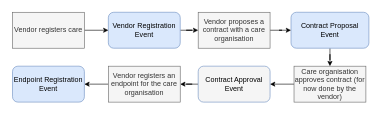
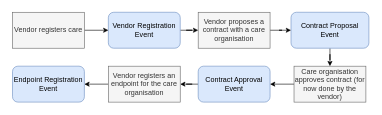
(234, 84) -> (234, 84)
